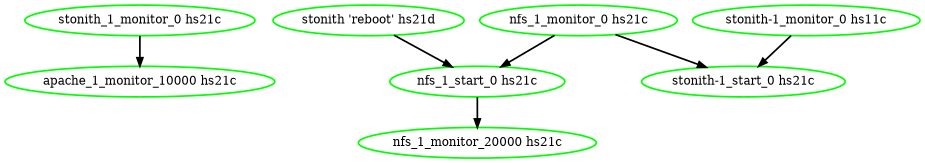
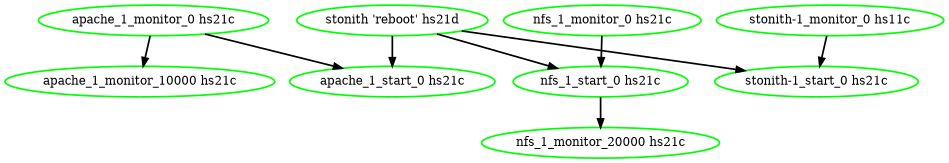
(140, 20) -> (154, 20)
(657, 49) -> (592, 49)
none -> (392, 82)
